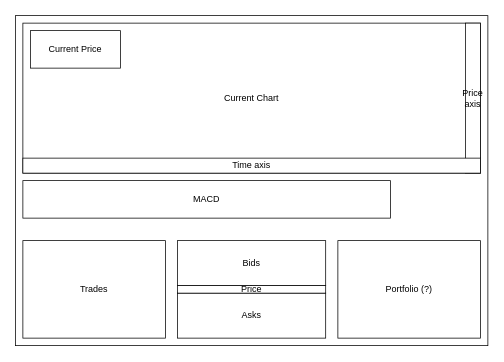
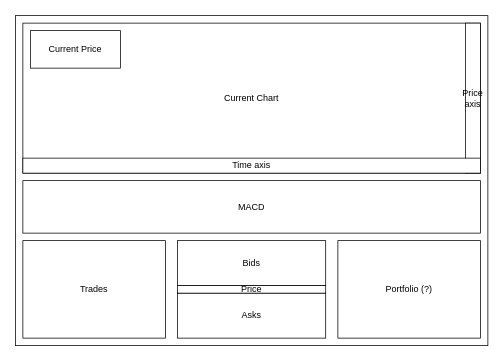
(207, 199) -> (252, 207)
